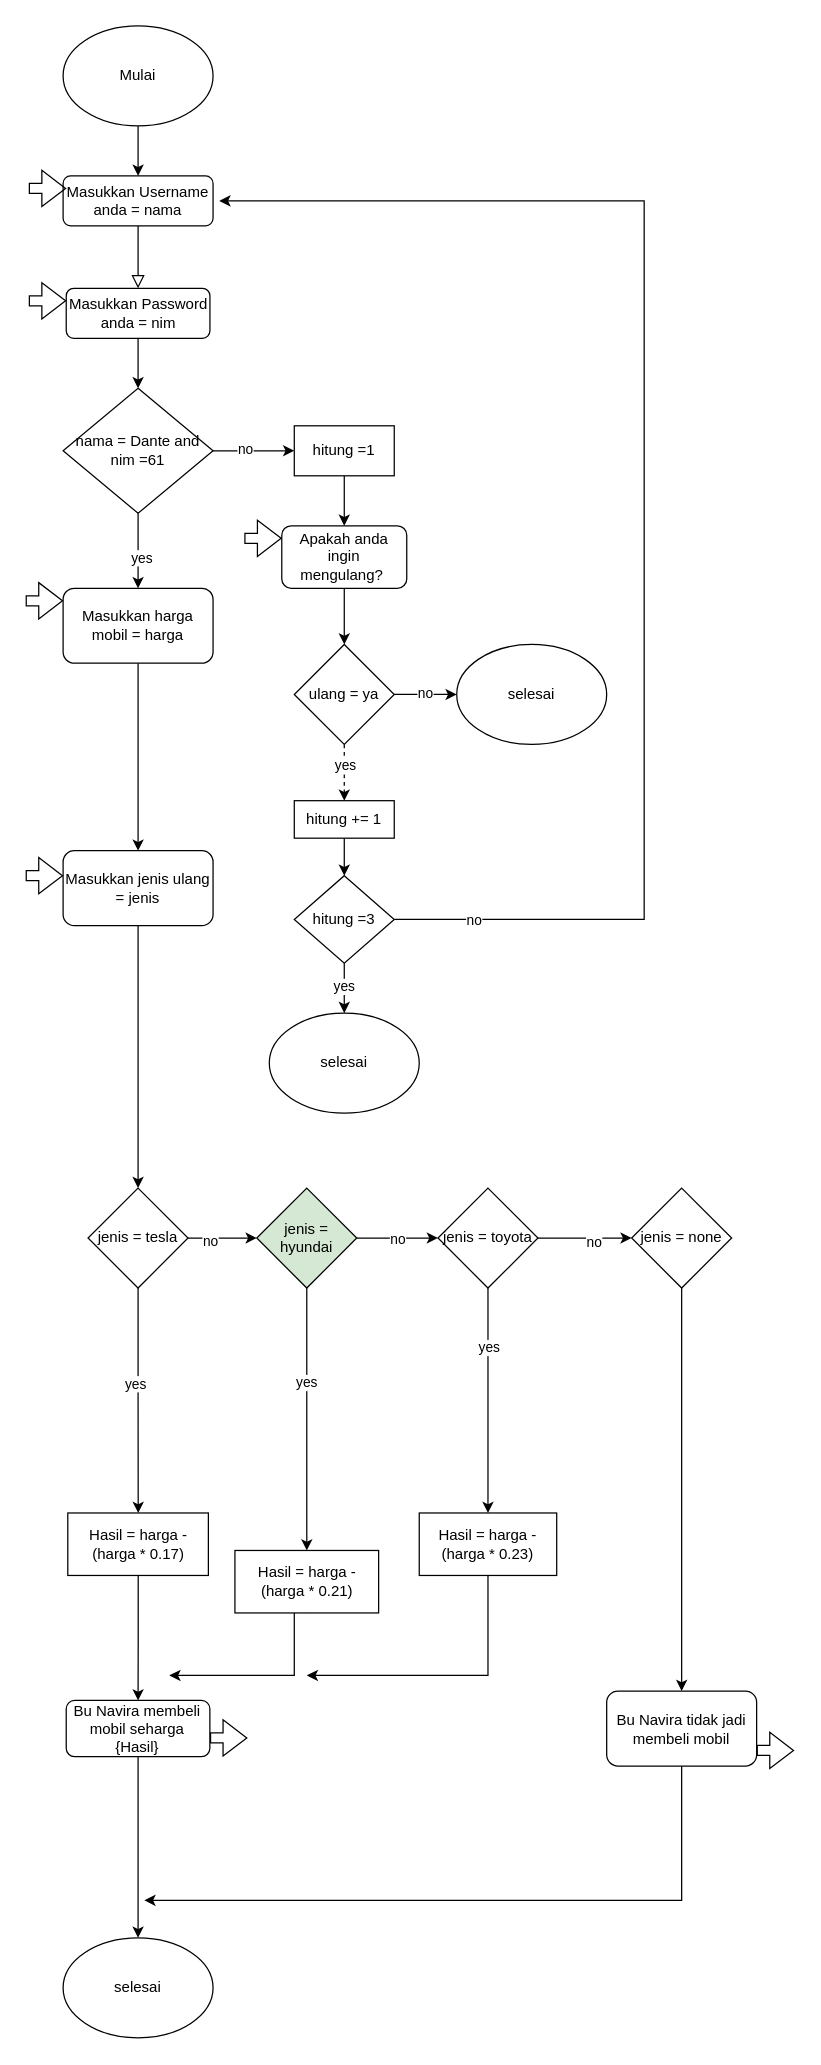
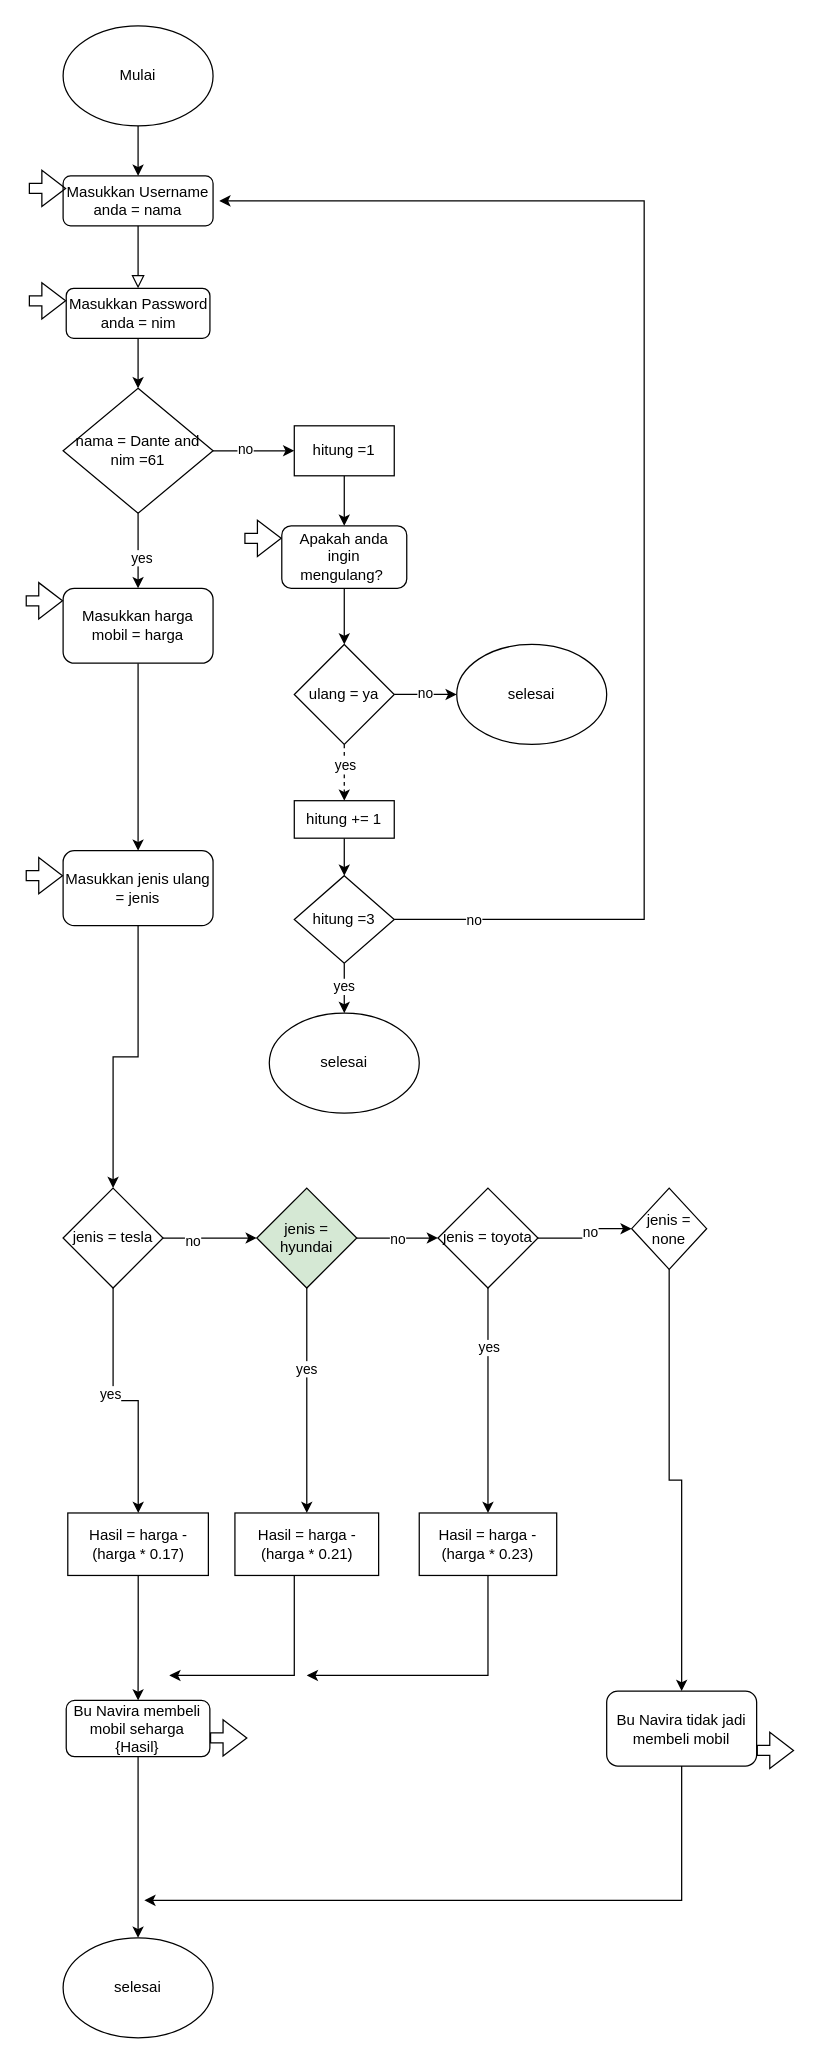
(138, 1238) -> (113, 1238)
(682, 1238) -> (669, 1229)
(307, 1582) -> (307, 1544)
